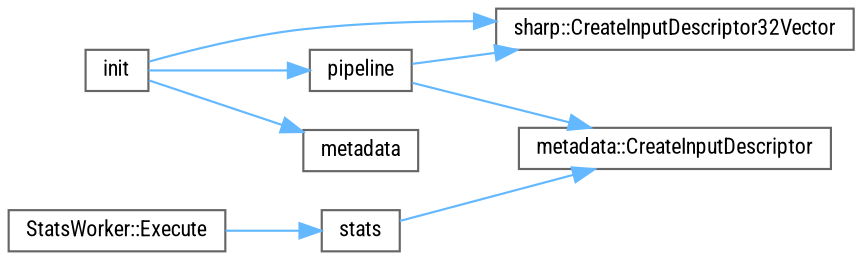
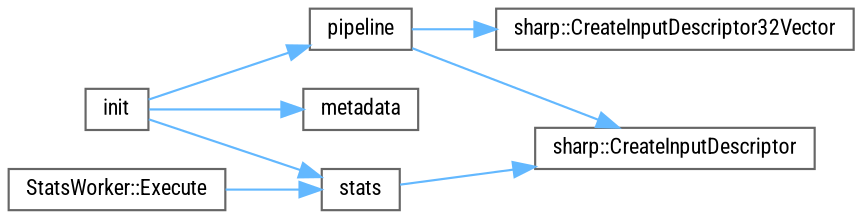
(310, 29) -> (225, 145)
(675, 148) -> (675, 148)
